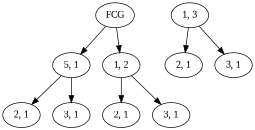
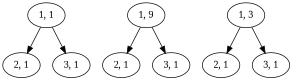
(115, 15) -> none
(71, 65) -> (46, 15)
(121, 65) -> (146, 15)
